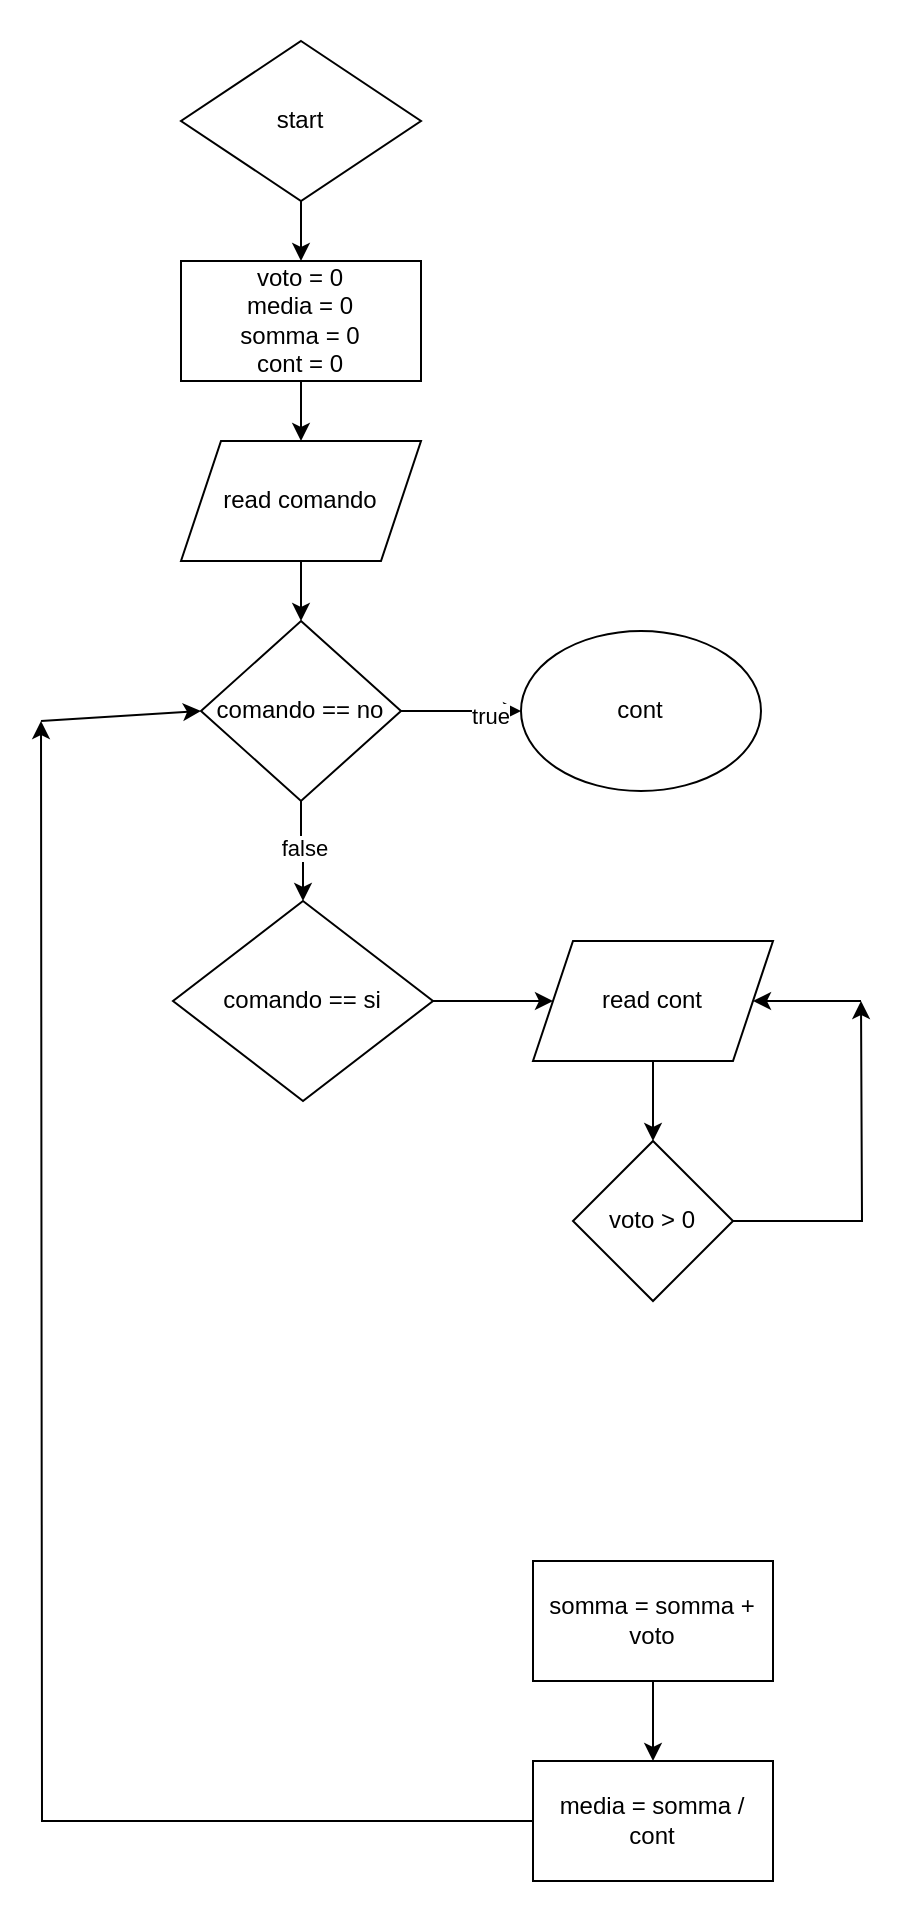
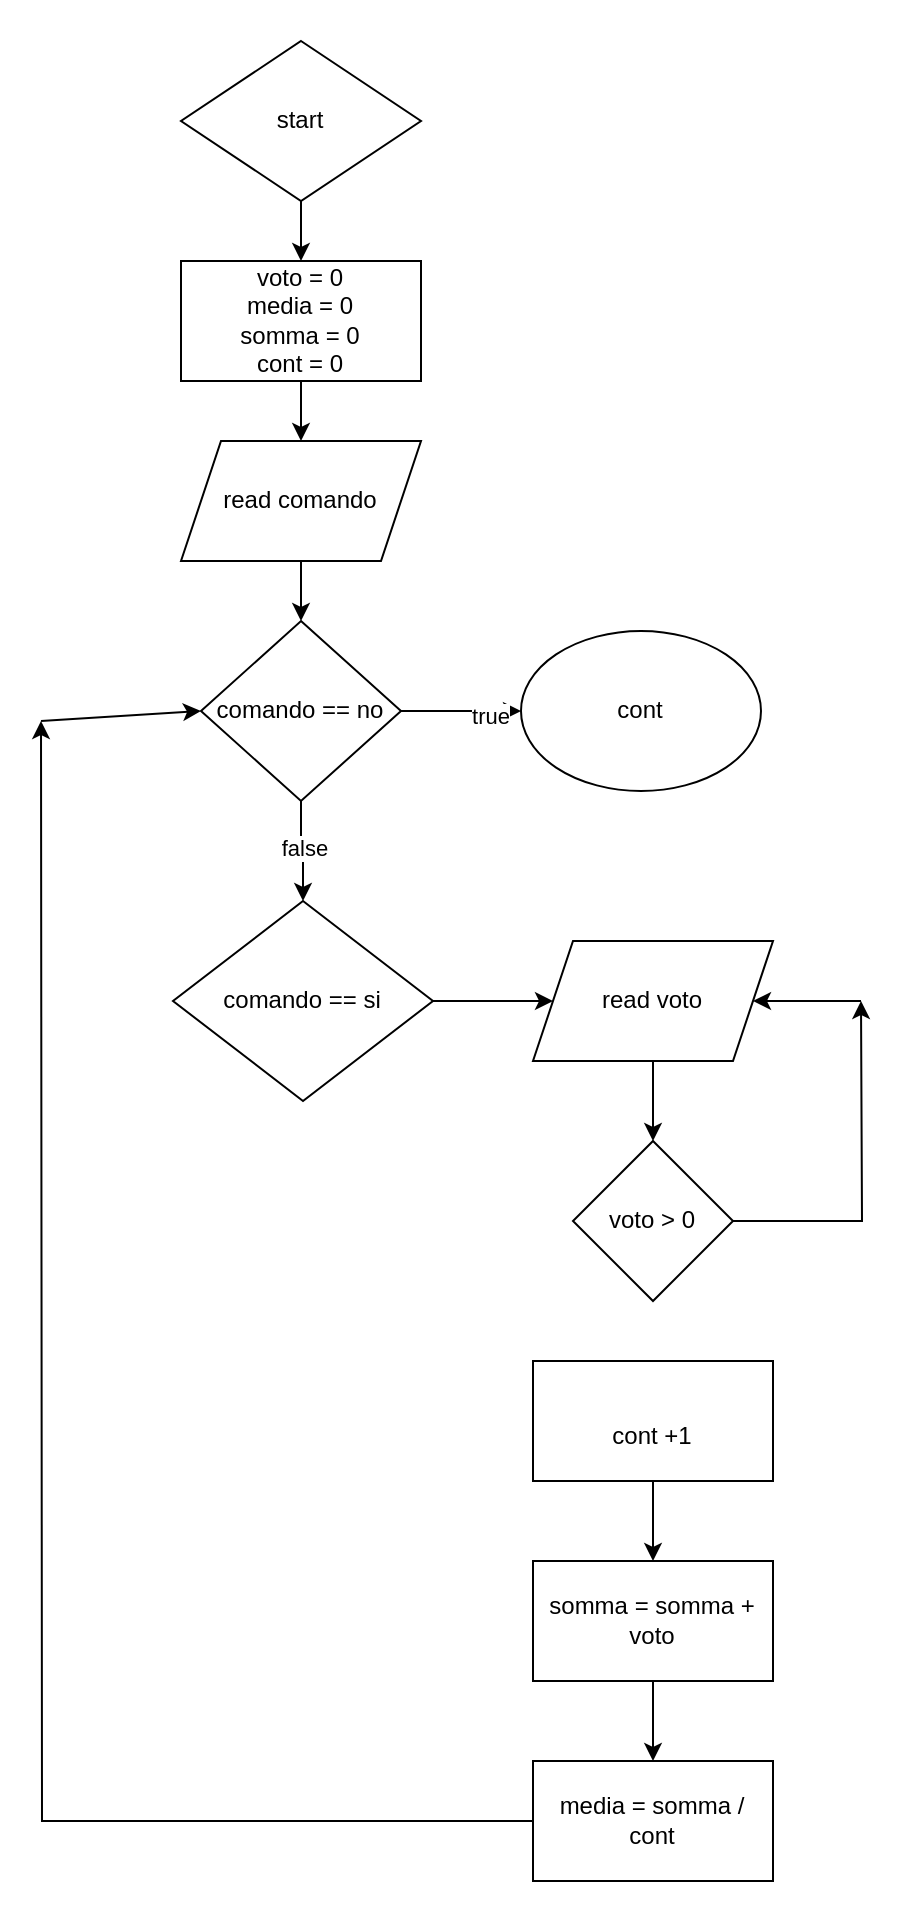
(653, 1001) -> (653, 1001)
none -> (653, 1421)
none -> (653, 1514)
